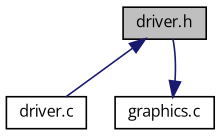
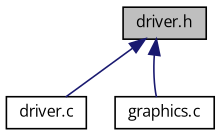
(175, 60) -> (154, 76)
